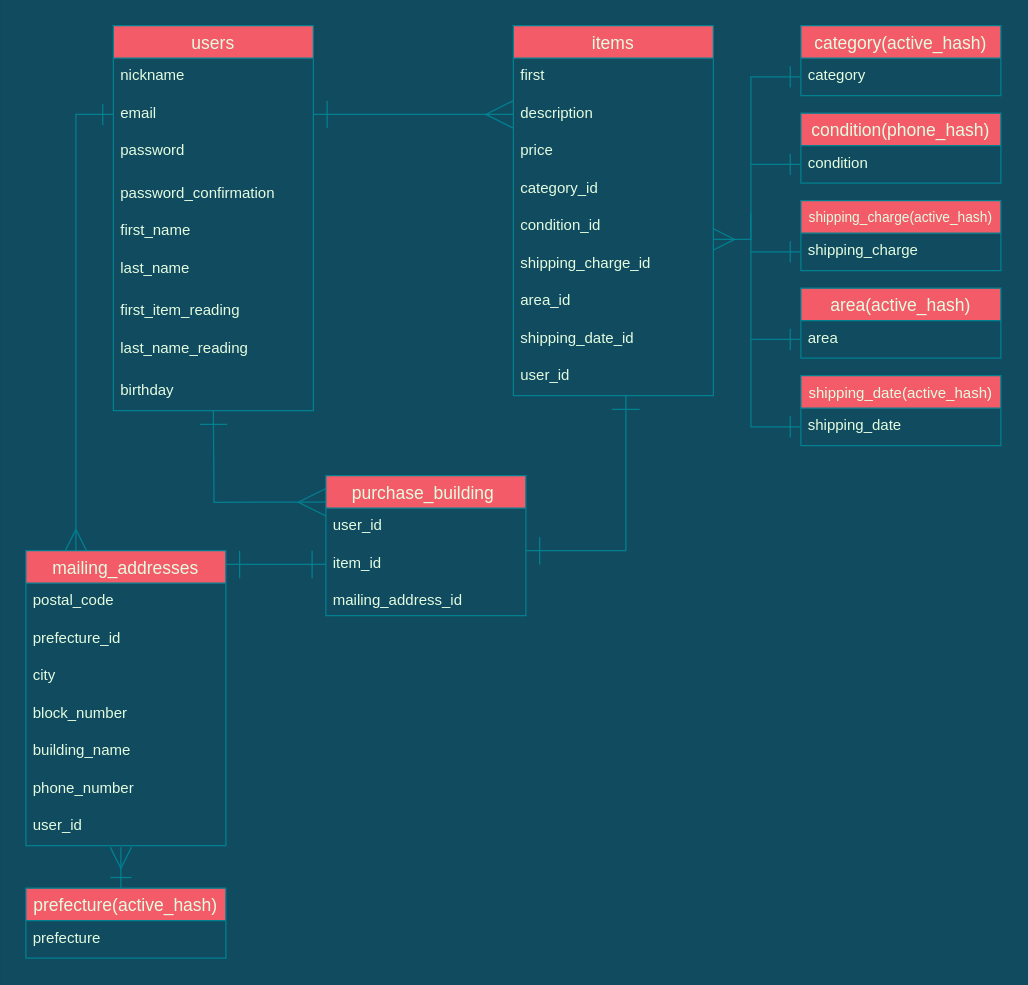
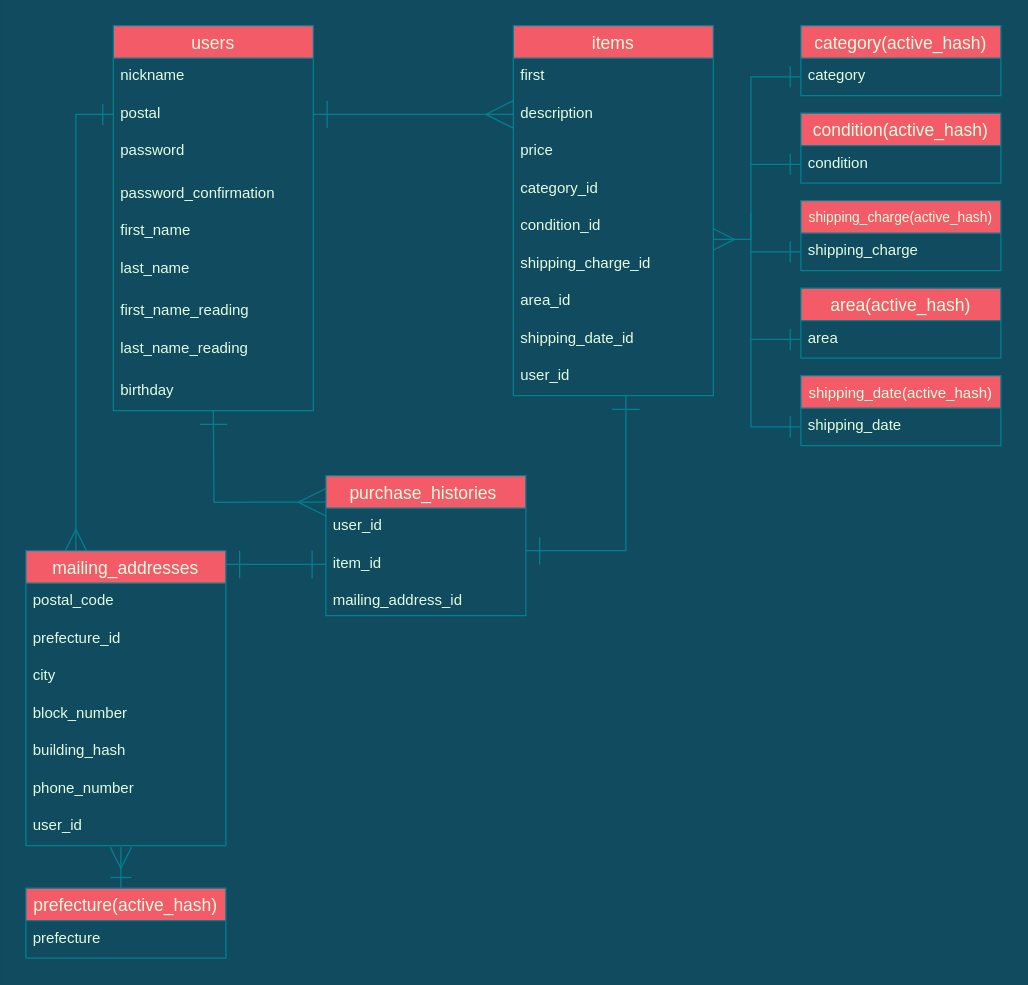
(137, 113) -> (143, 113)
(900, 130) -> (900, 130)
(190, 310) -> (192, 310)
(425, 493) -> (425, 493)
(81, 750) -> (81, 750)
